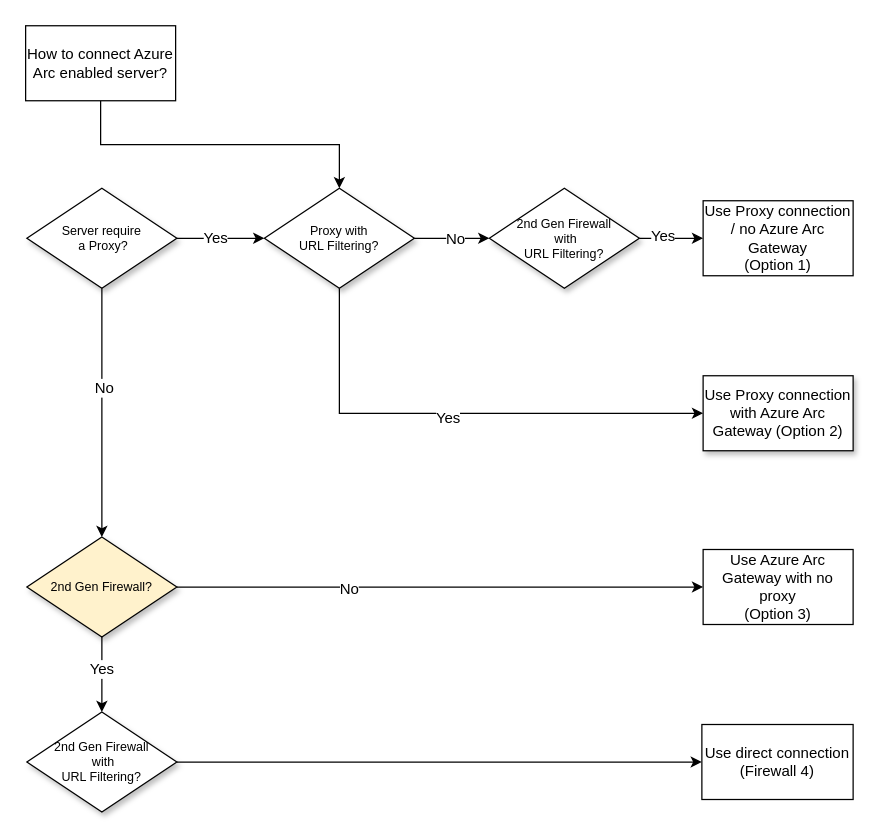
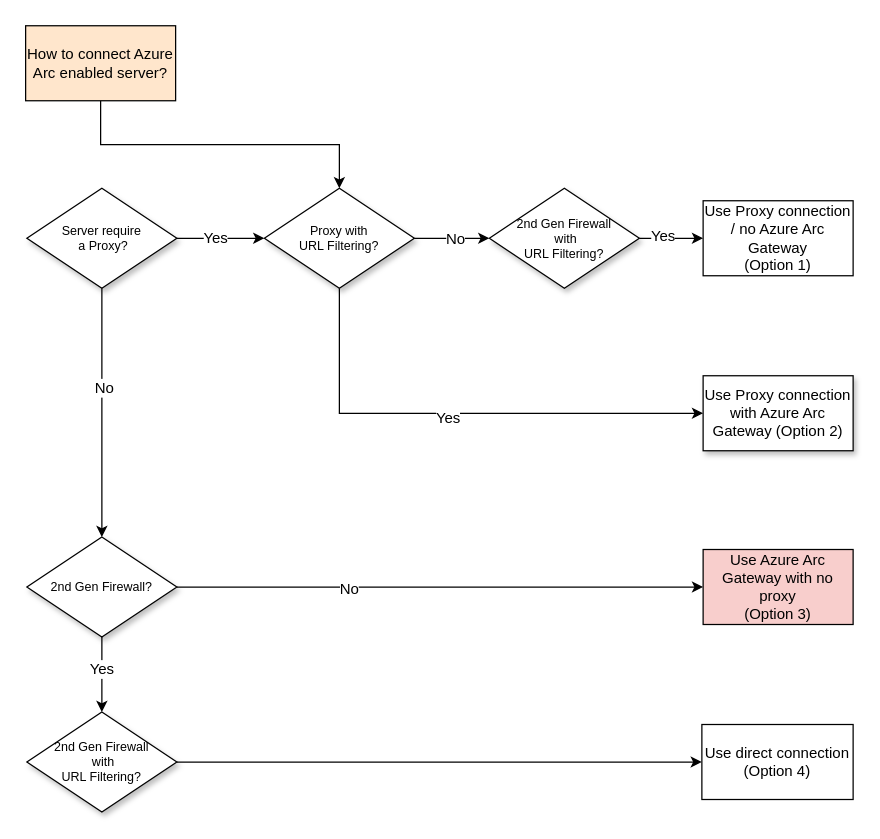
(101, 63) -> (101, 63)
(102, 587) -> (102, 587)
(778, 587) -> (778, 587)
(778, 762) -> (778, 762)
